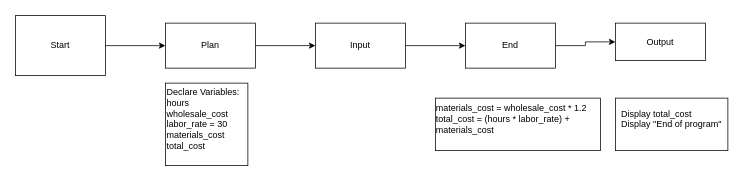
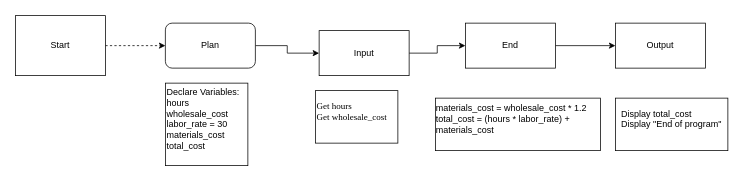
(660, 42) -> (660, 45)
(132, 45) -> (132, 45)
(210, 45) -> (210, 45)
(360, 45) -> (364, 53)
none -> (357, 117)
